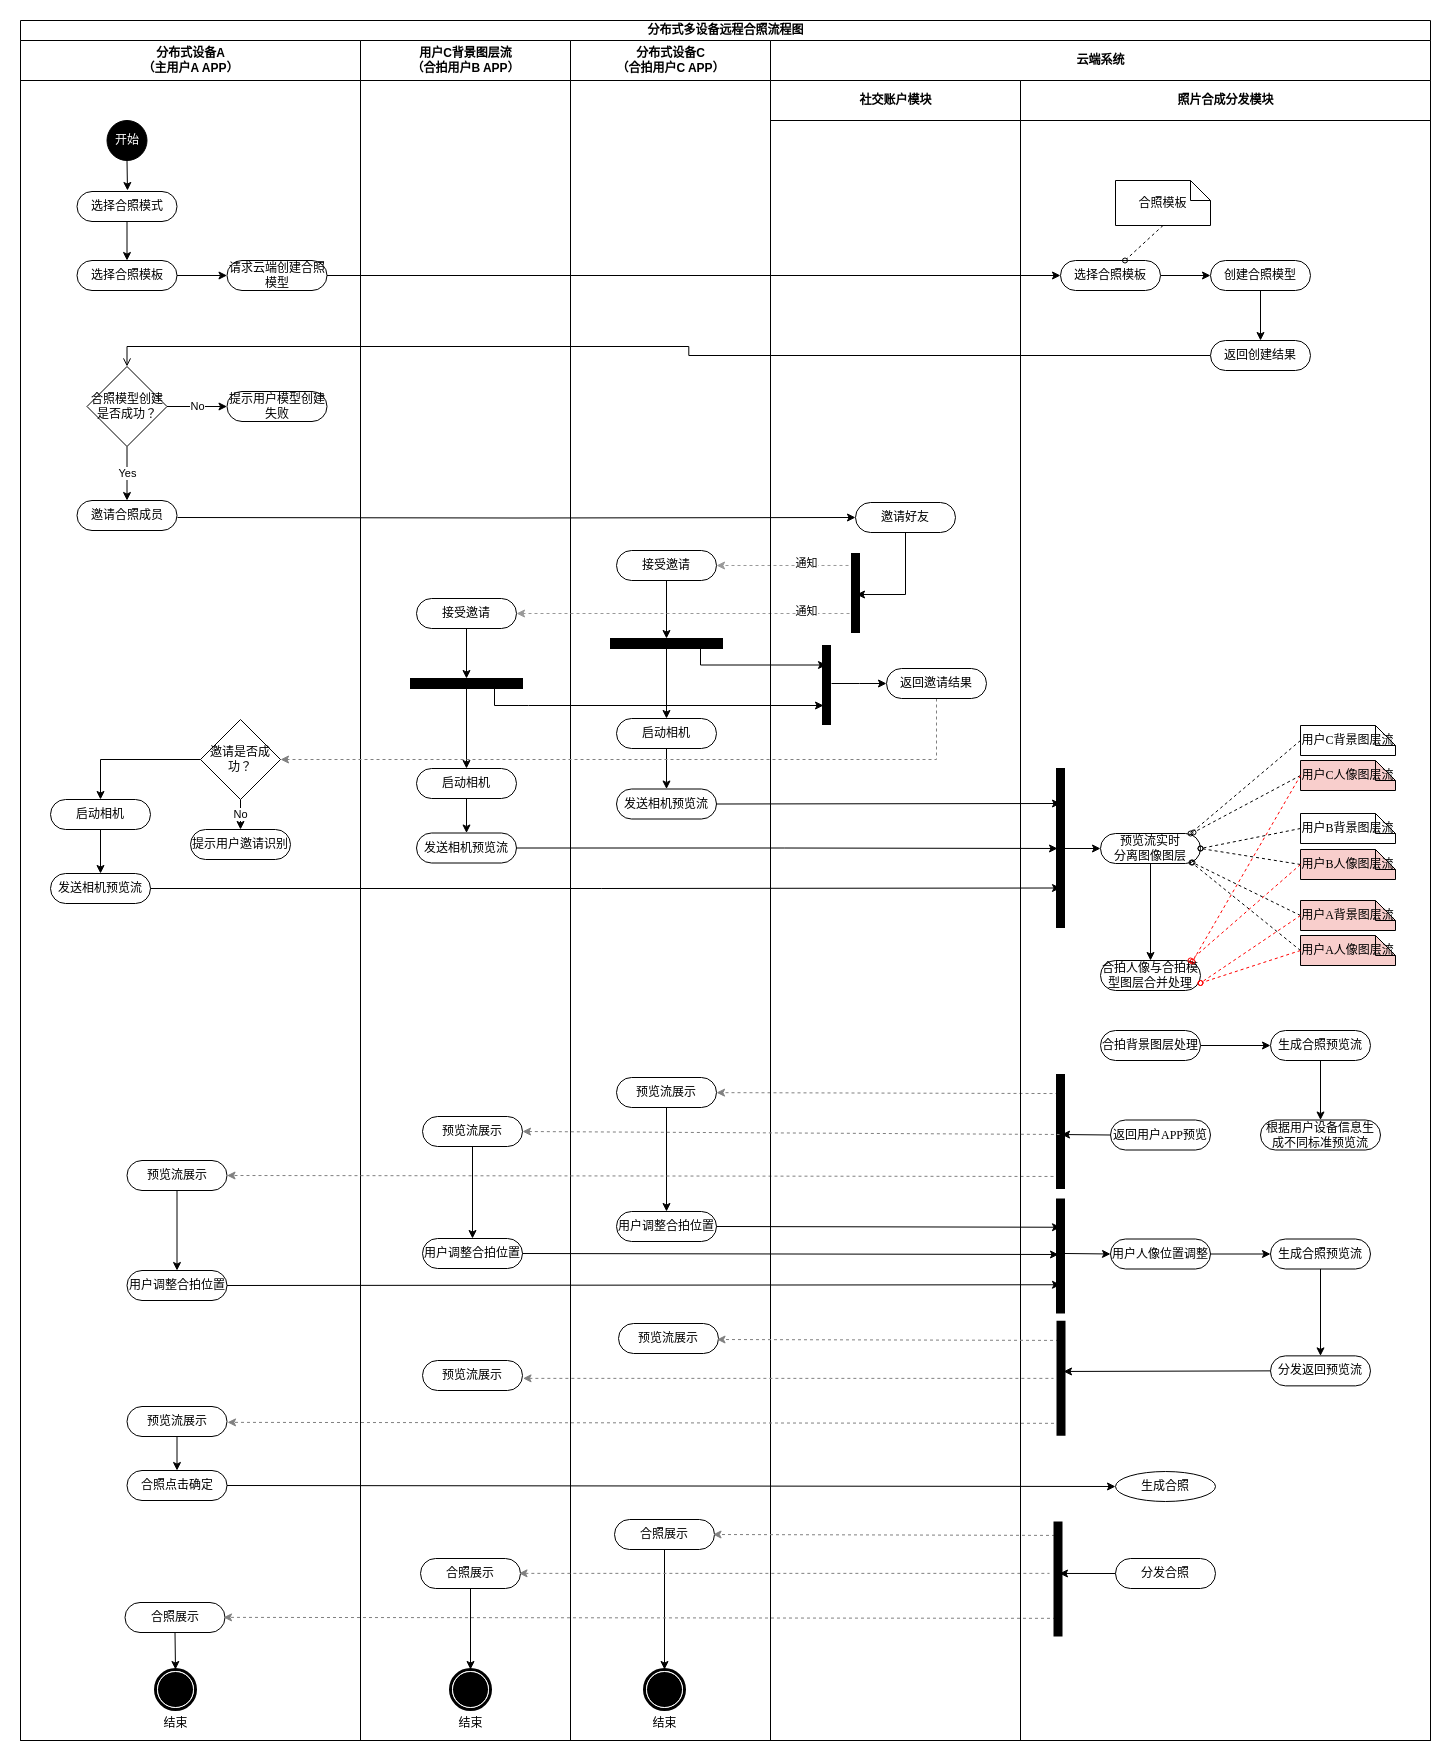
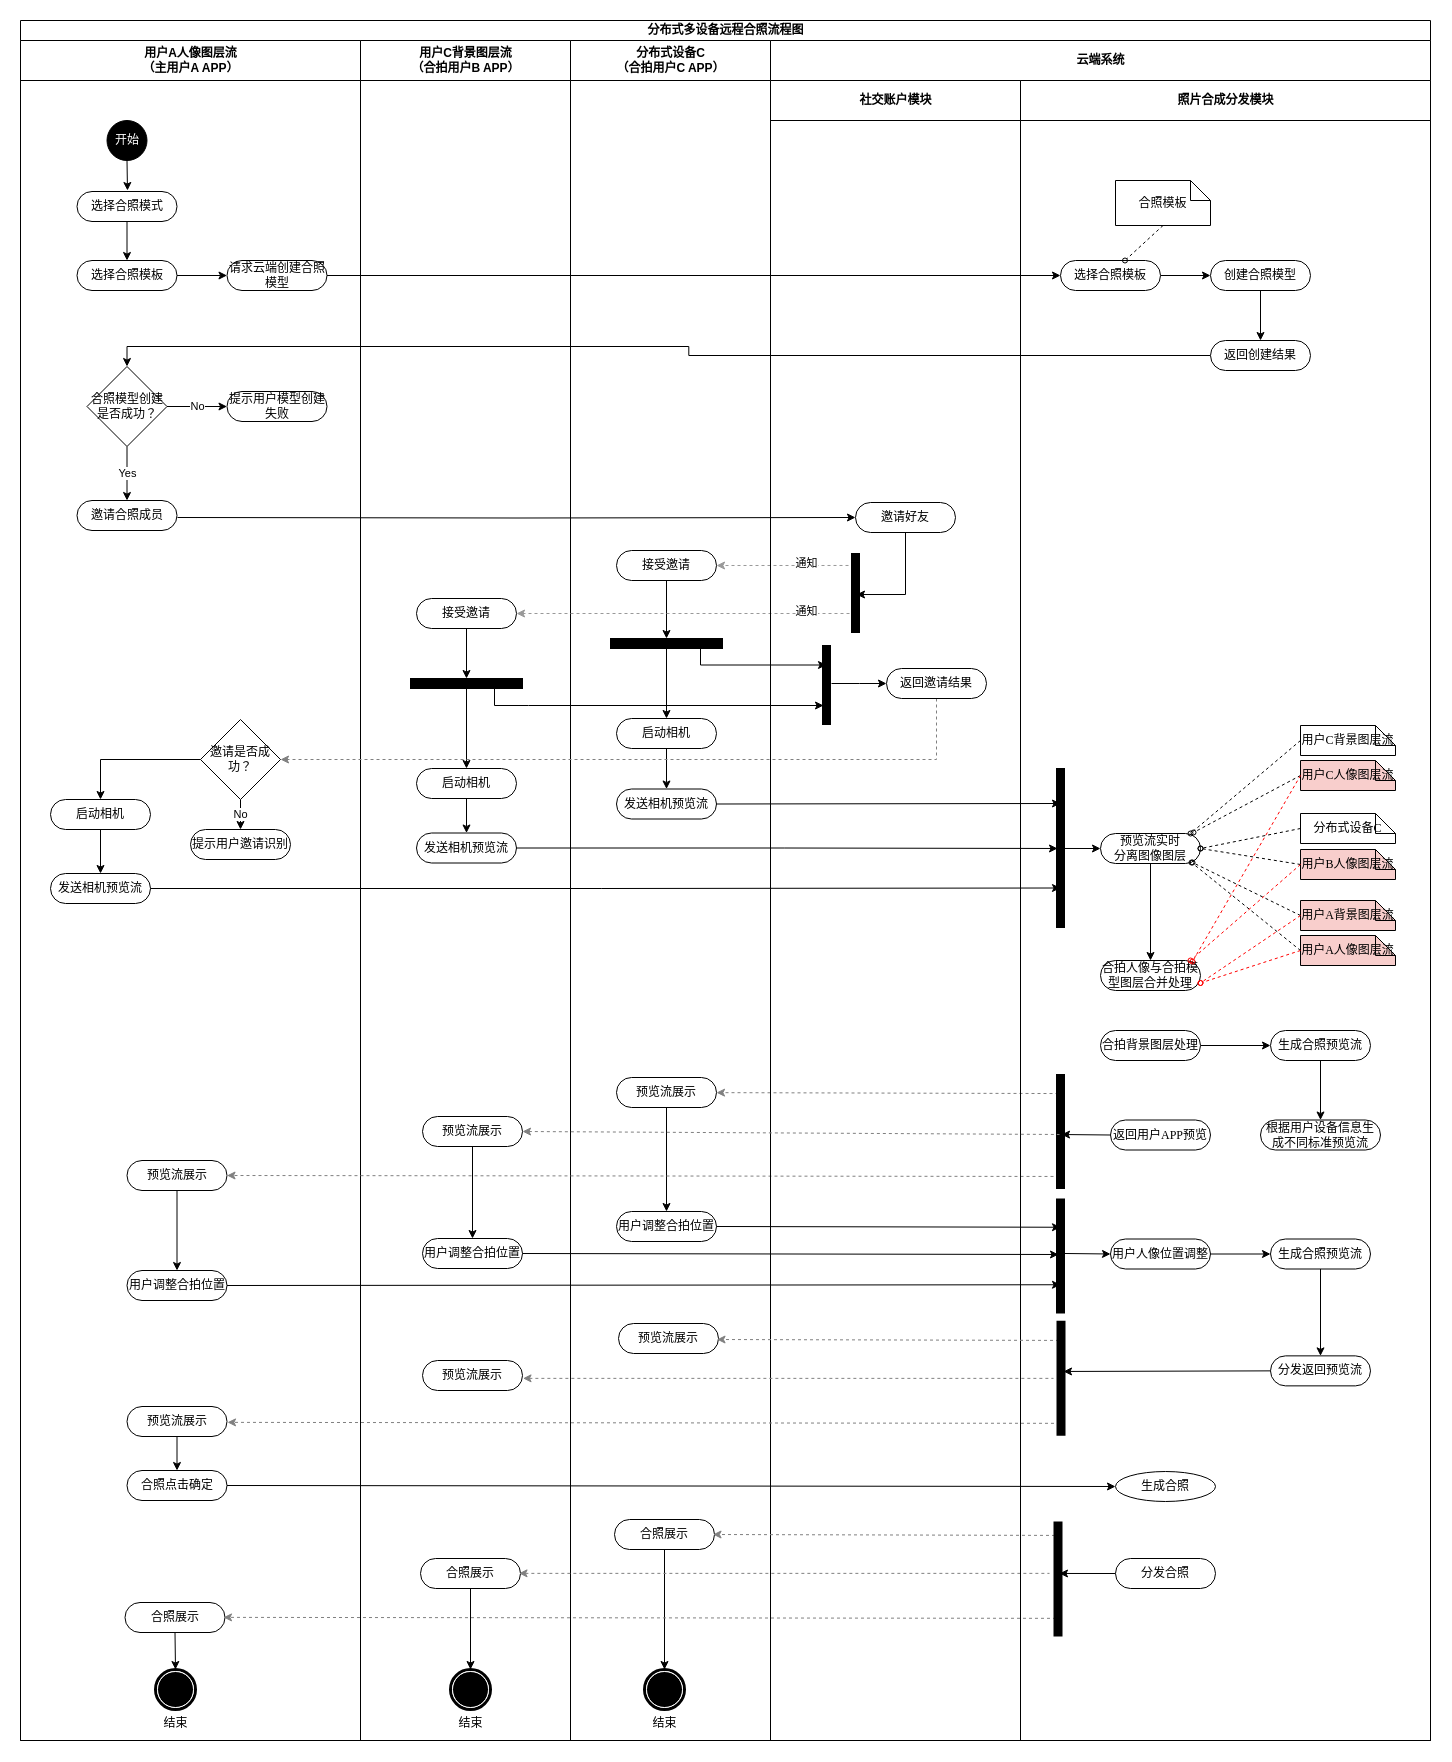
(191, 61) -> (191, 61)
(127, 359) -> (127, 358)
(1348, 829) -> (1348, 829)
